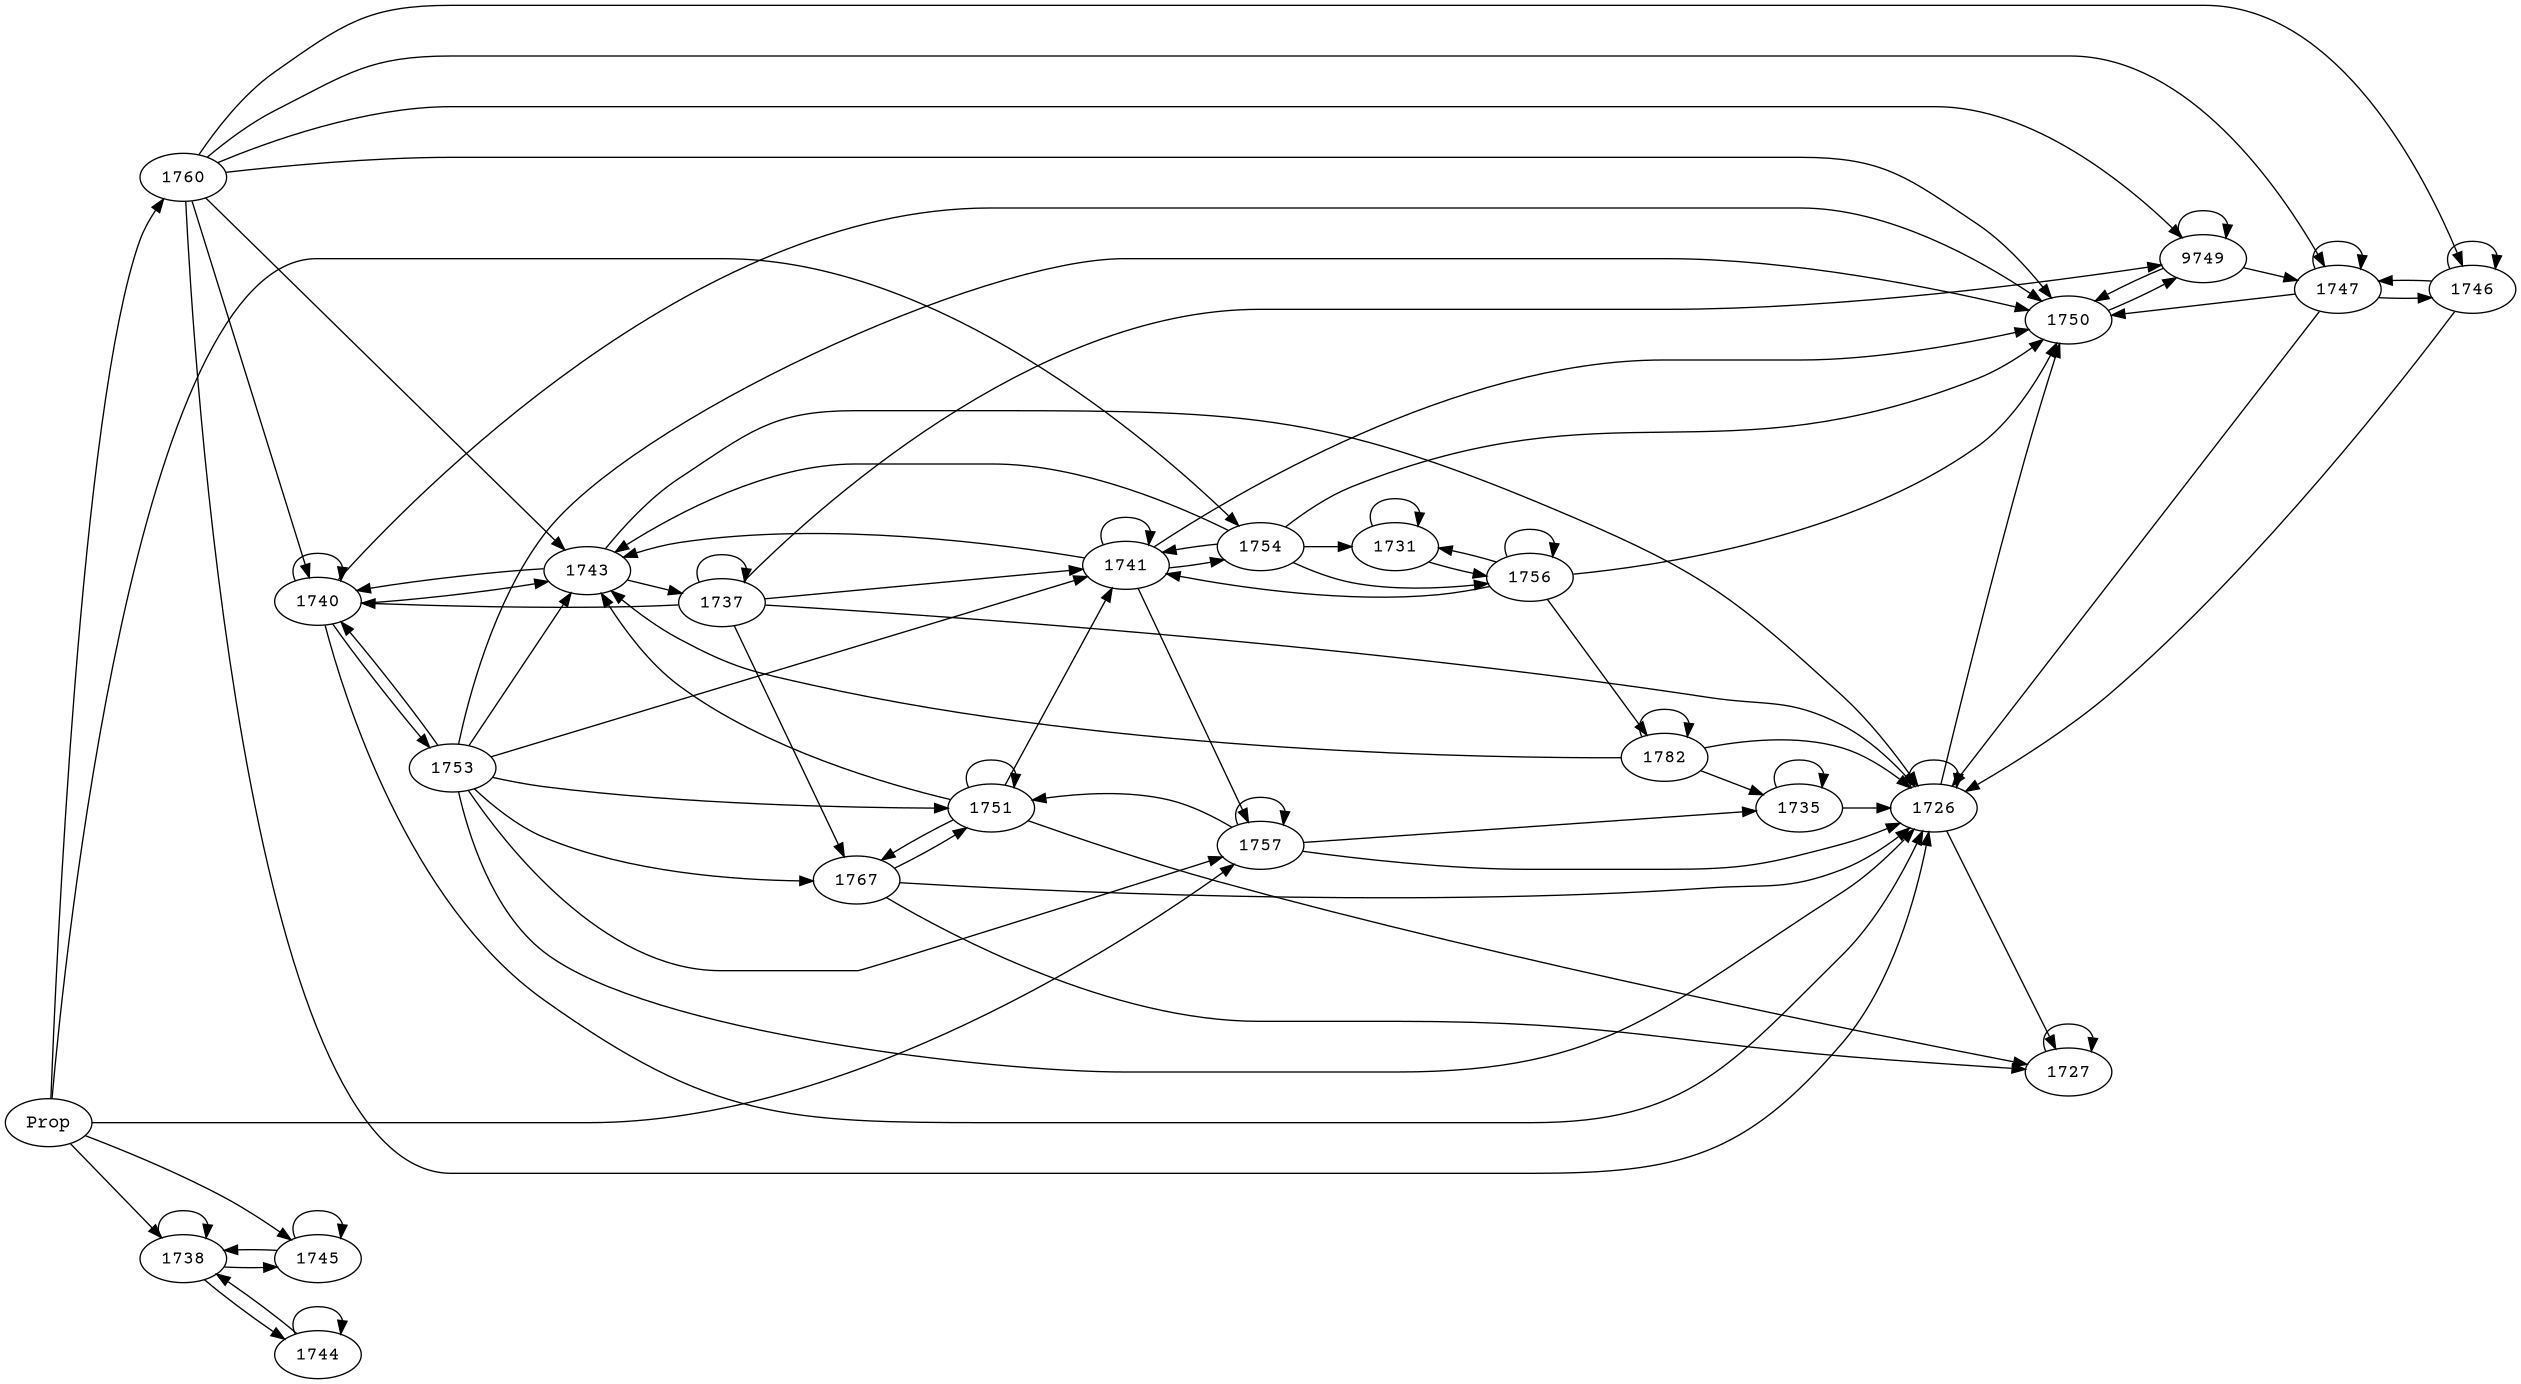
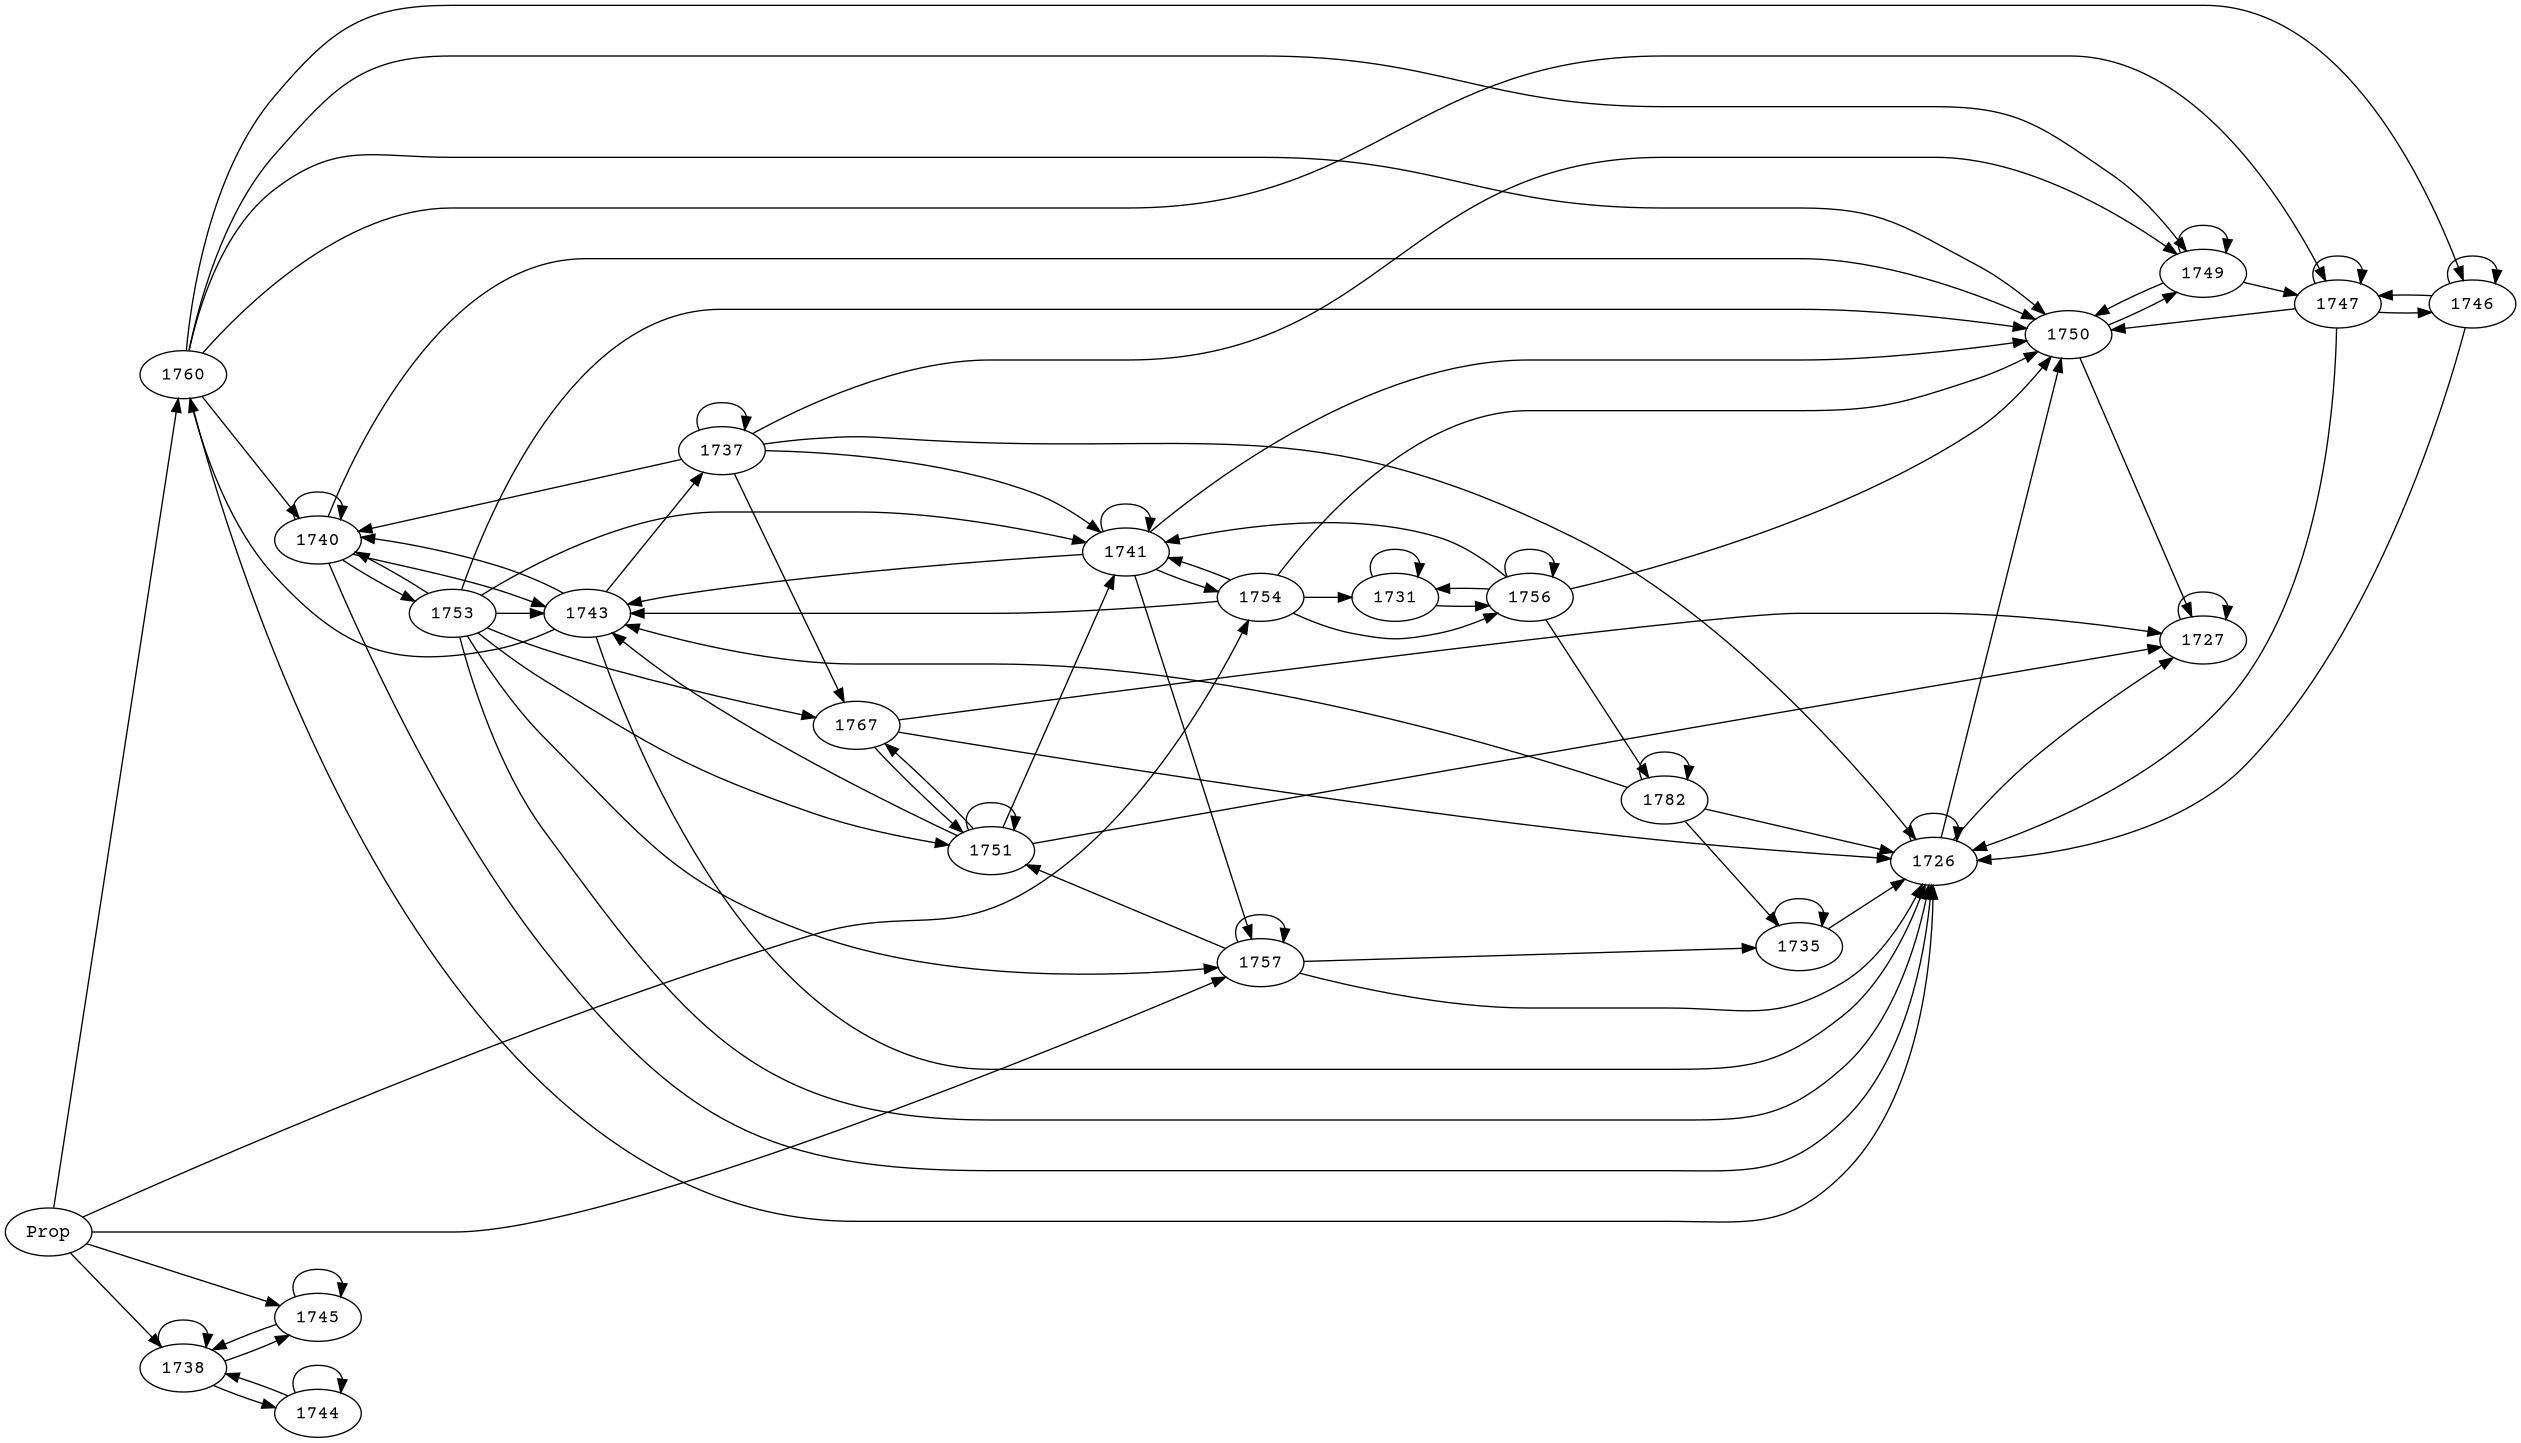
(2203, 259) -> (2203, 273)
(380, 369) -> (320, 619)
none -> (2133, 481)
